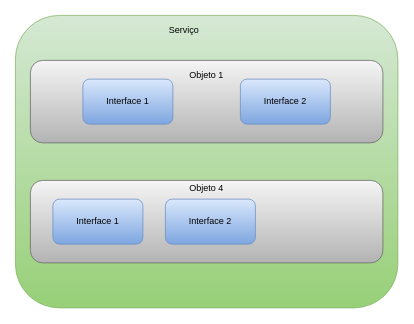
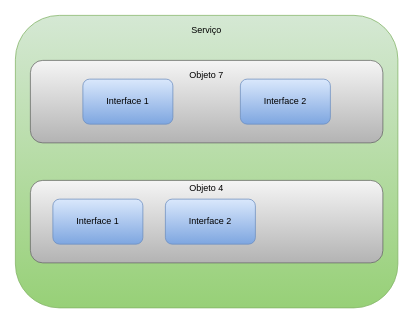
(184, 30) -> (207, 30)
(207, 75) -> (207, 75)
